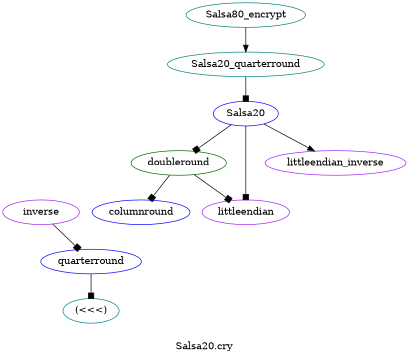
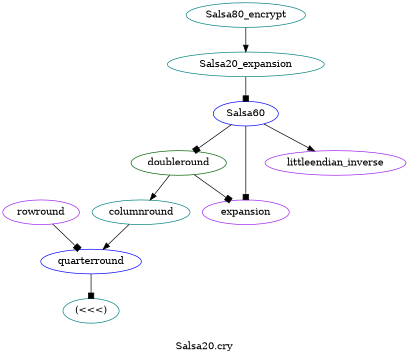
(246, 64) -> (246, 64)
(246, 114) -> (246, 114)
(162, 185) -> (162, 185)
(41, 212) -> (41, 212)
(141, 212) -> (141, 212)
(246, 212) -> (246, 212)
none -> (119, 234)
